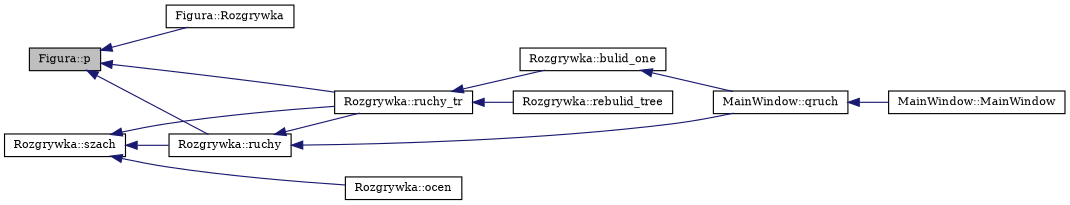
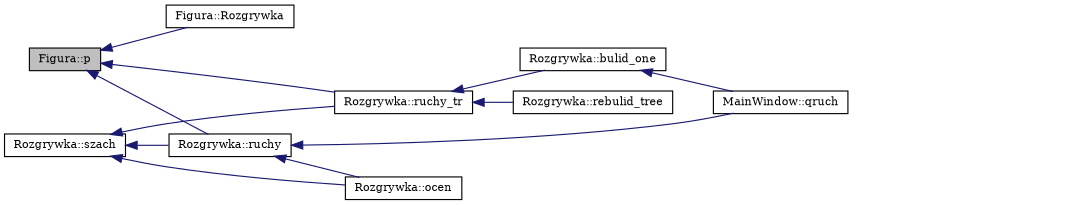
(977, 102) -> none
(323, 122) -> (323, 168)
